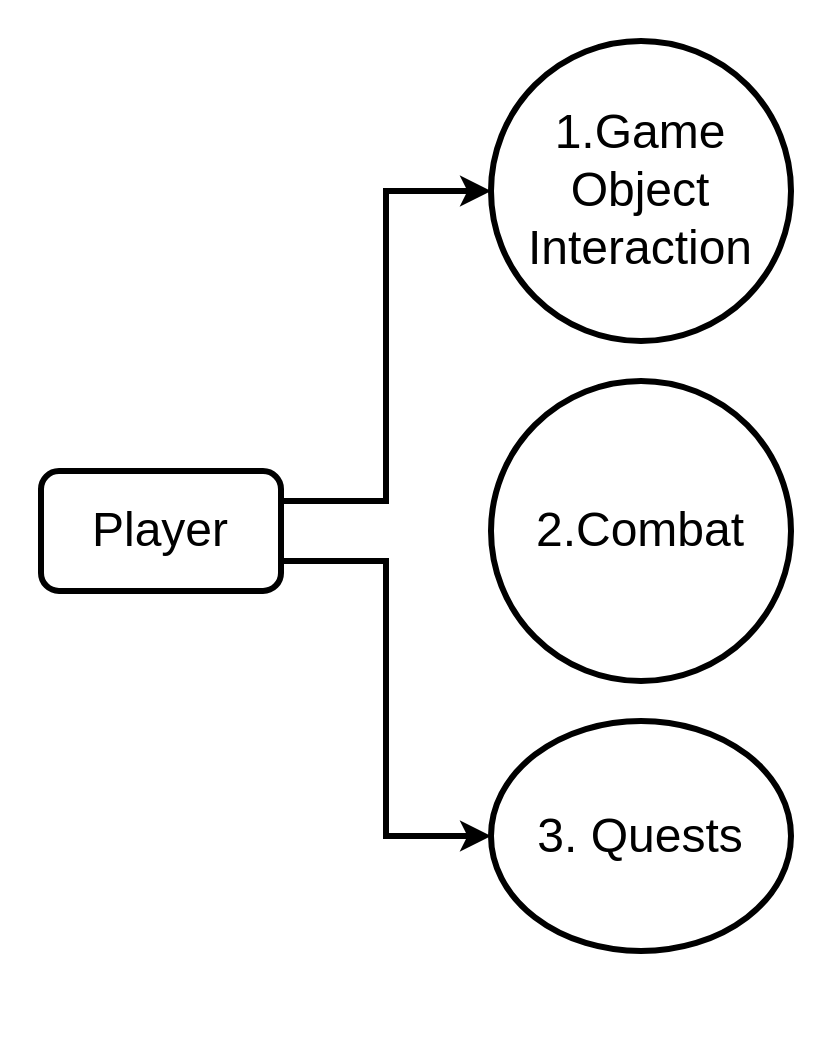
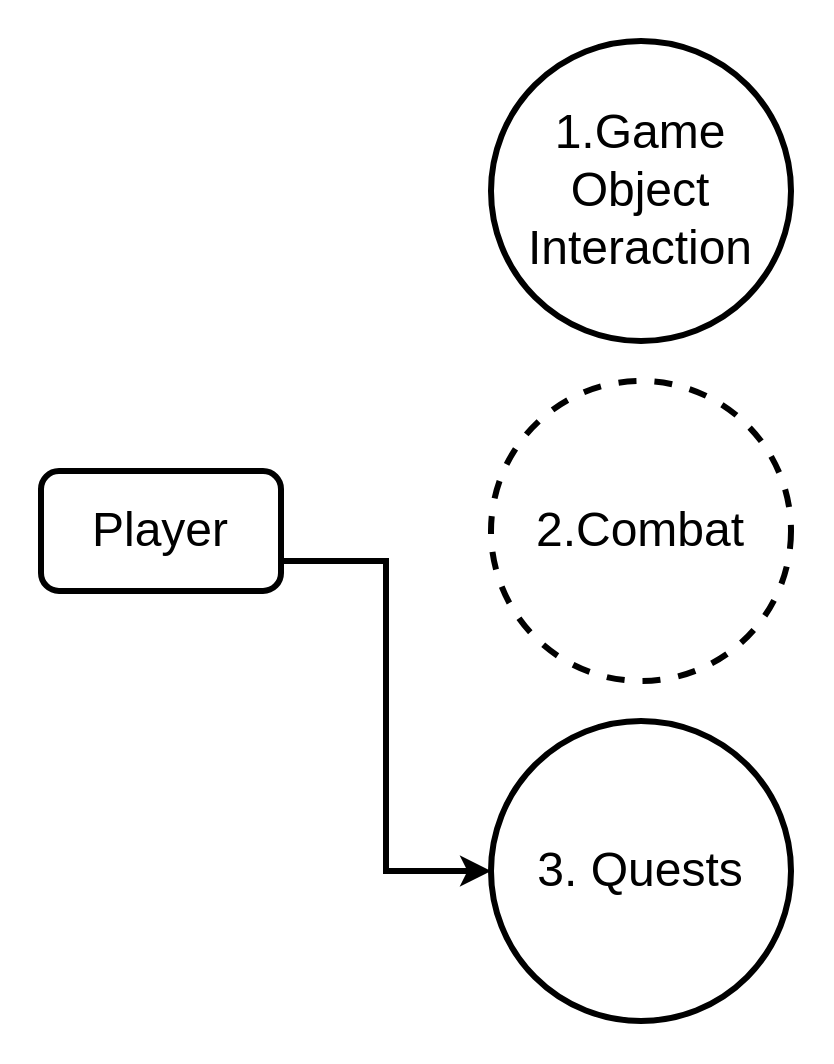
(386, 356) -> none
(641, 531) -> (641, 531)
(641, 836) -> (641, 871)
